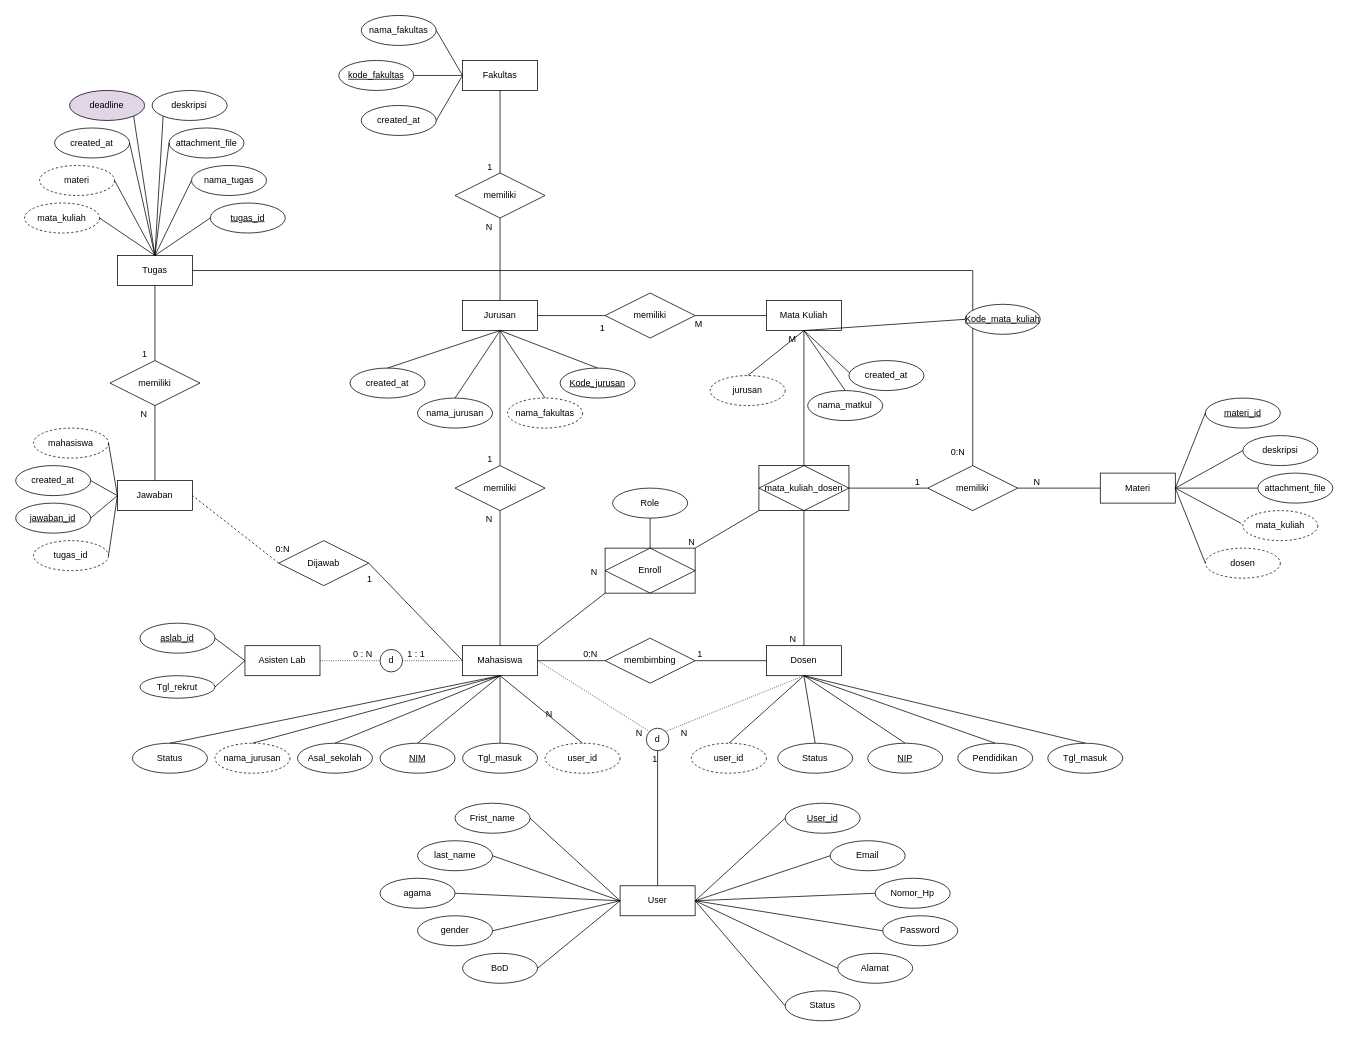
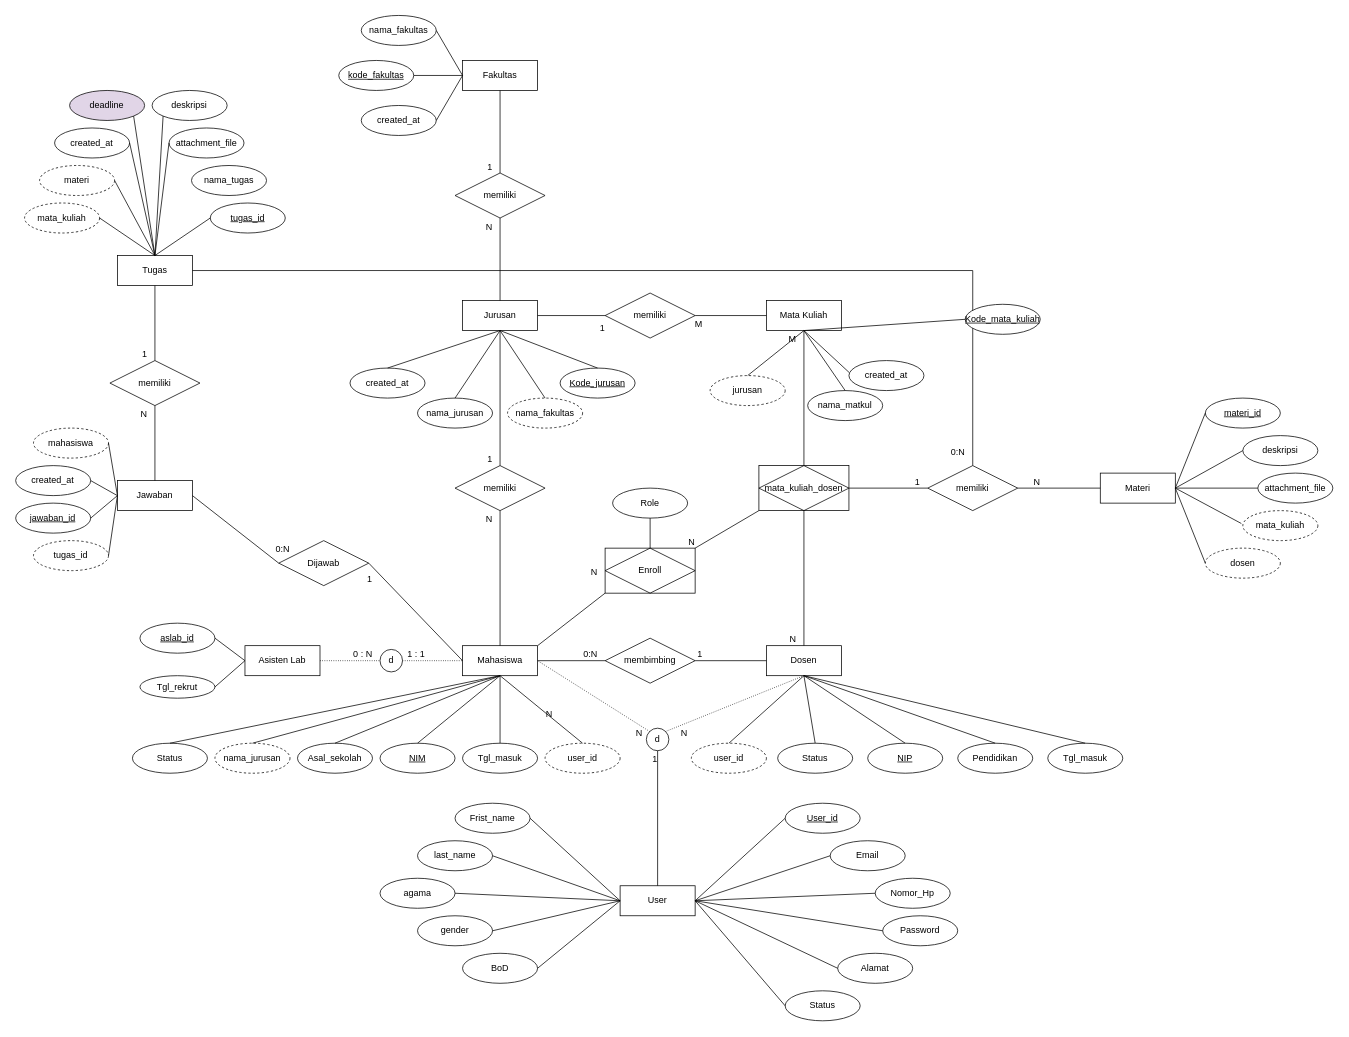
(174, 216) -> none
(235, 529) -> (235, 529)
